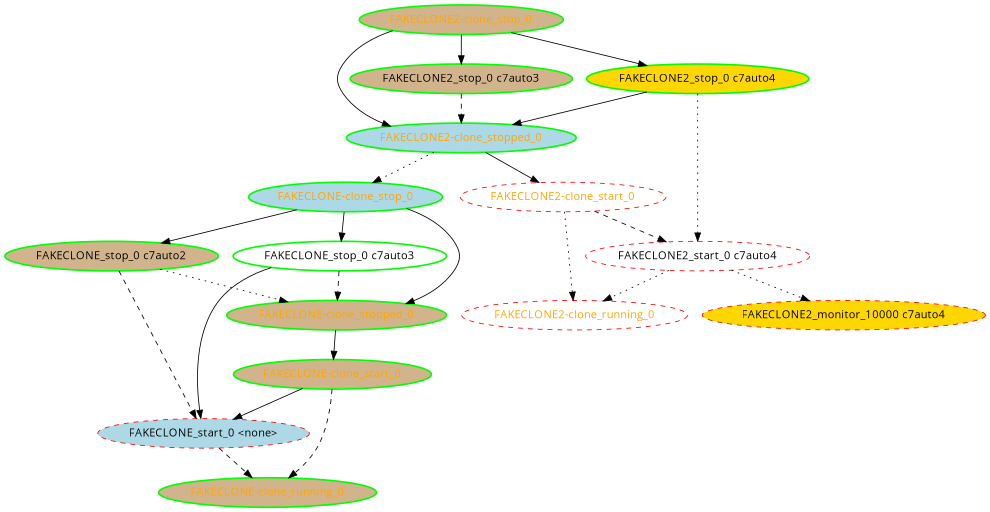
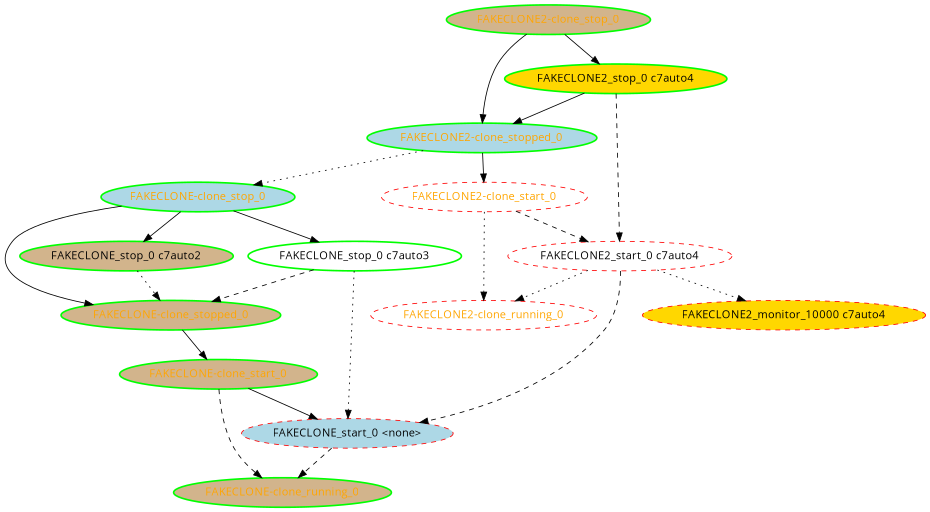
(461, 79) -> none
(698, 163) -> (618, 163)
(207, 323) -> (351, 341)
(156, 341) -> (551, 374)
